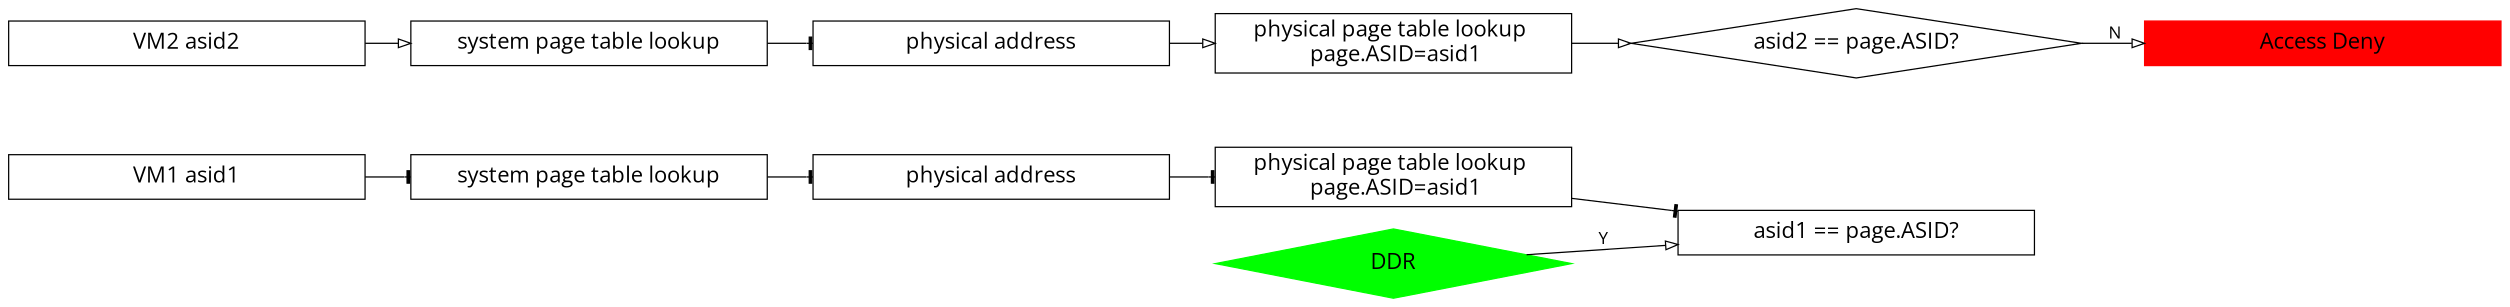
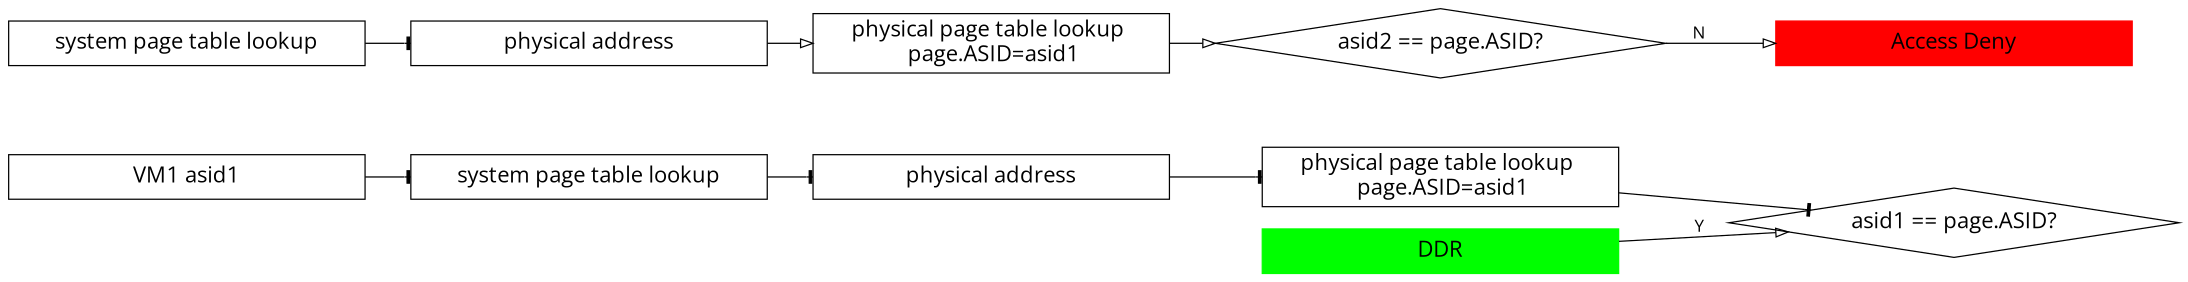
(187, 43) -> none
(1856, 233) -> (1954, 223)
(1393, 264) -> (1440, 251)
